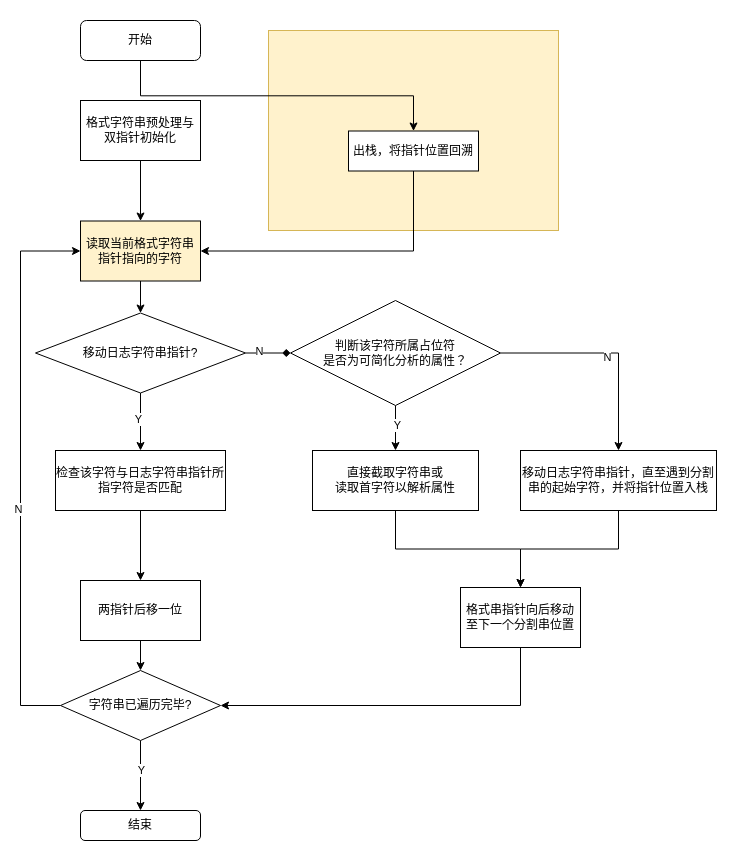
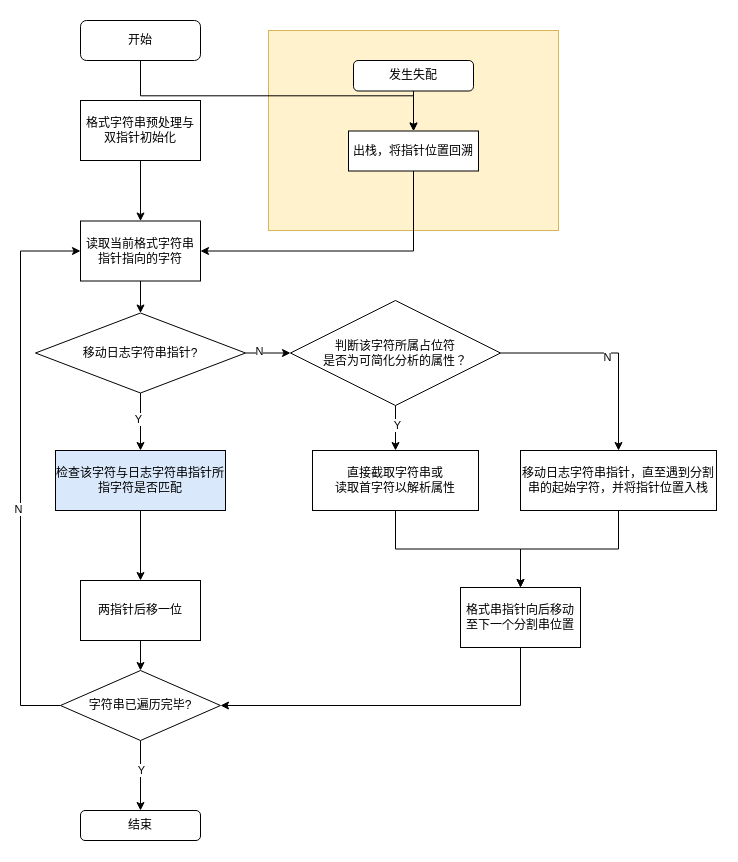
none -> (414, 76)
none -> (414, 92)
(141, 251) -> (141, 251)
(281, 353) -> (282, 353)
(141, 481) -> (141, 481)
